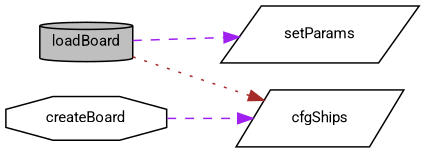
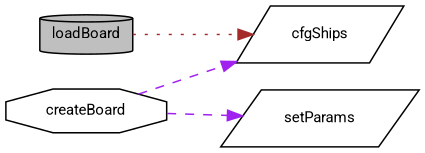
(178, 39) -> (197, 114)
